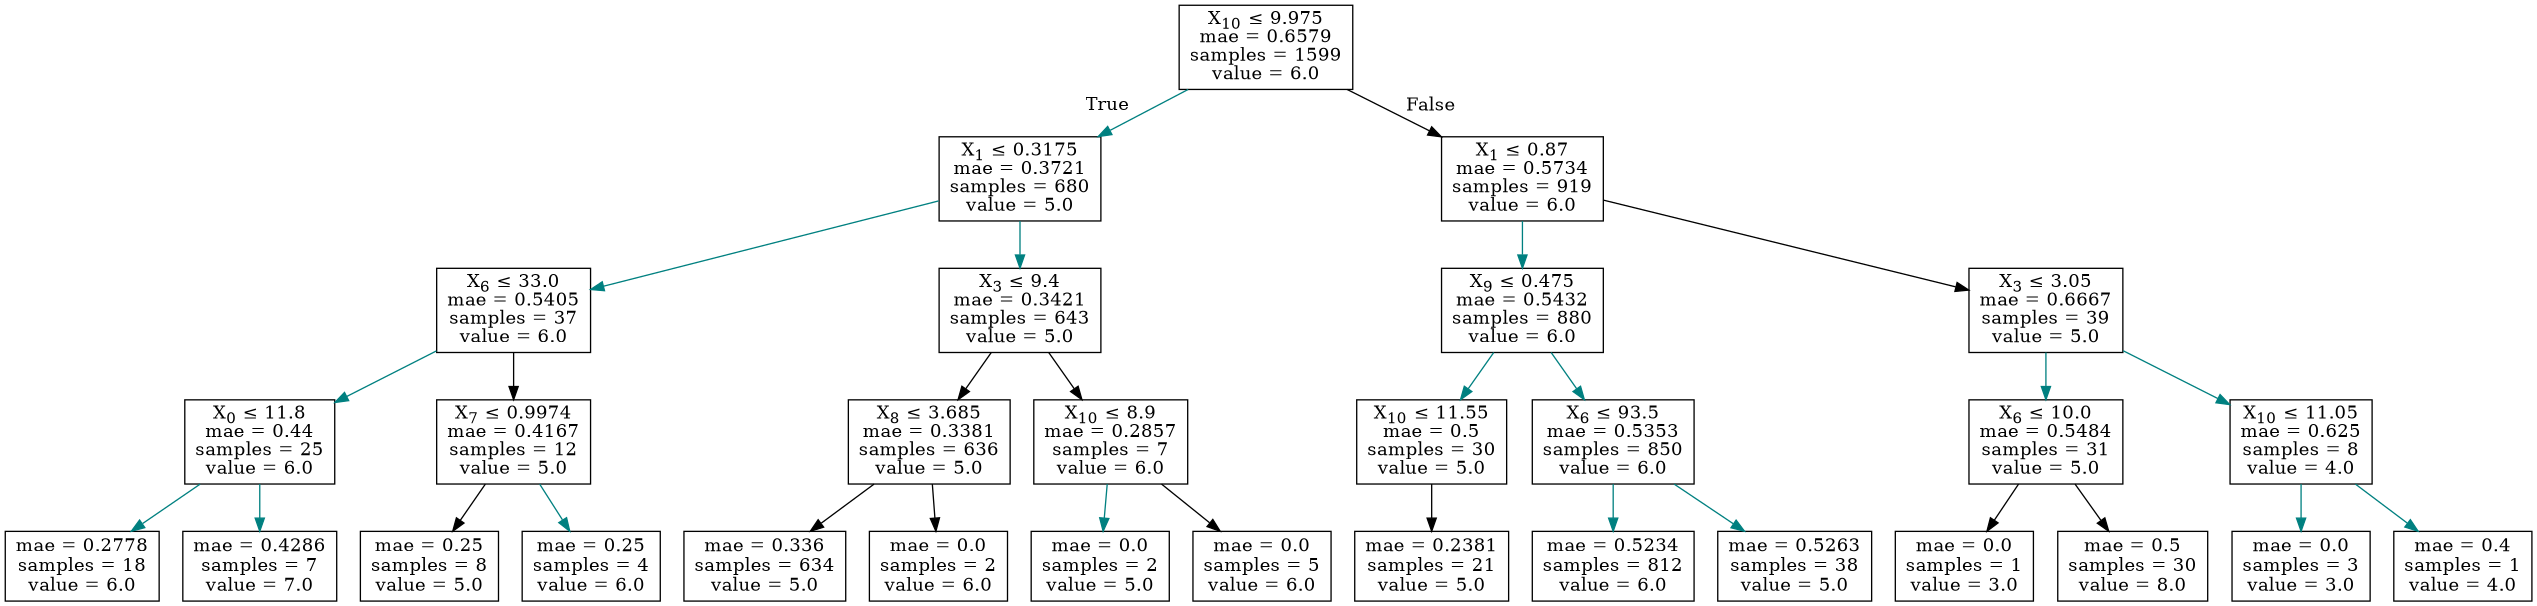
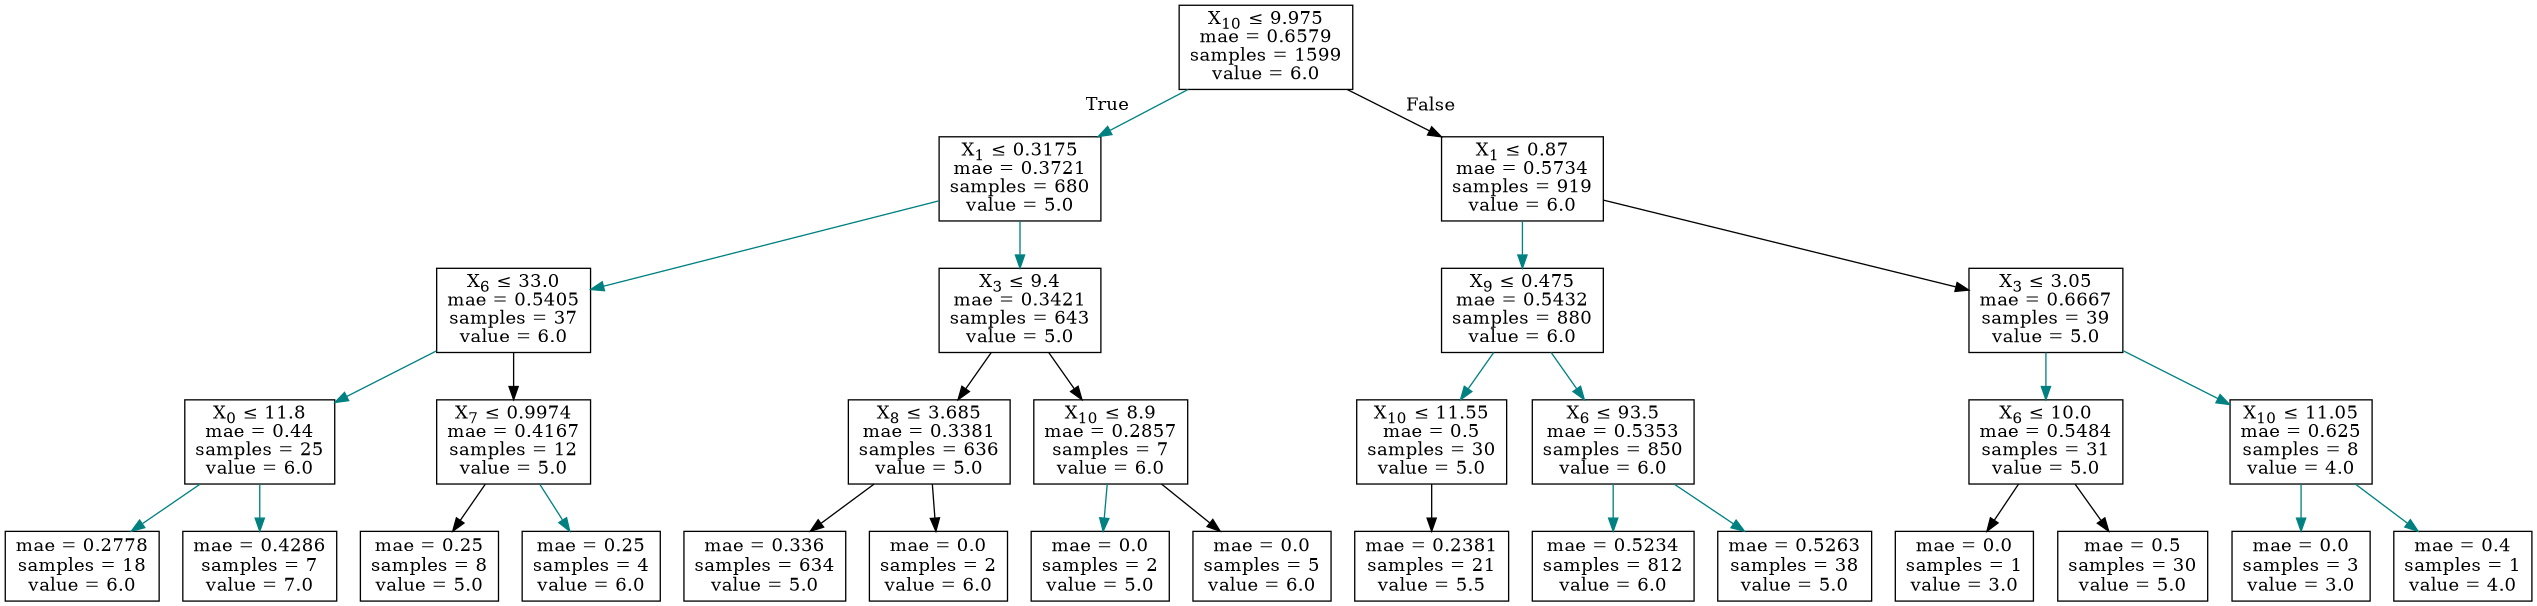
(1432, 585) -> (1432, 585)
(2133, 585) -> (2133, 585)
